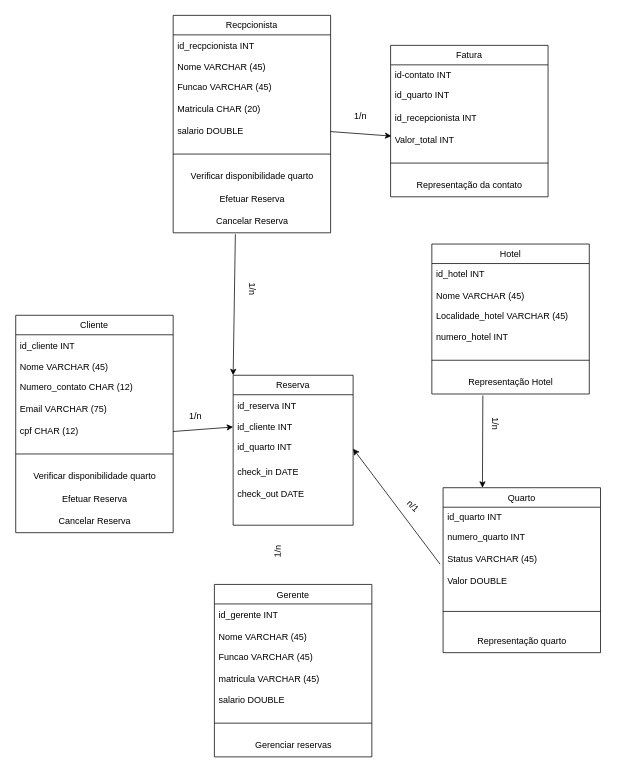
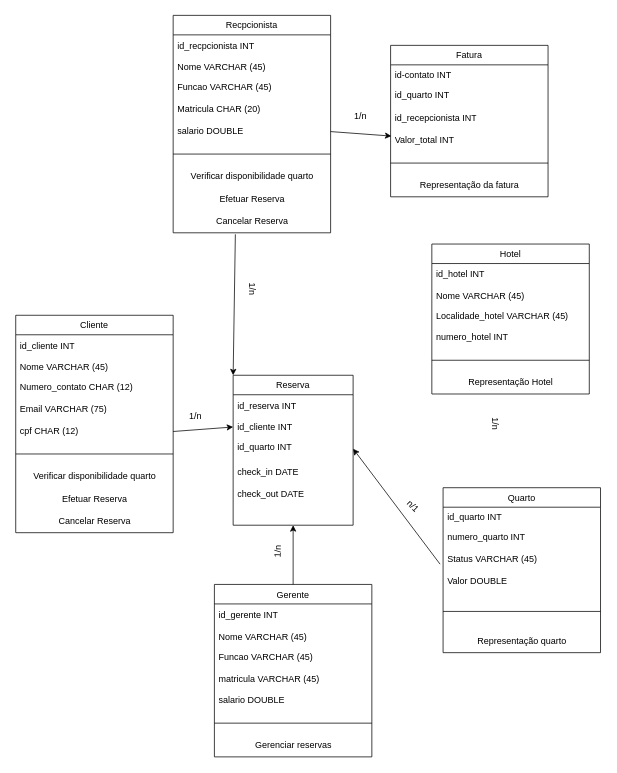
(470, 186) -> (470, 186)
(482, 439) -> none
none -> (293, 531)
